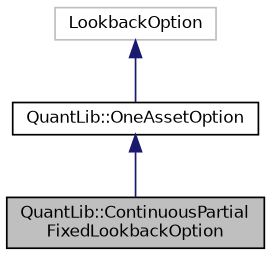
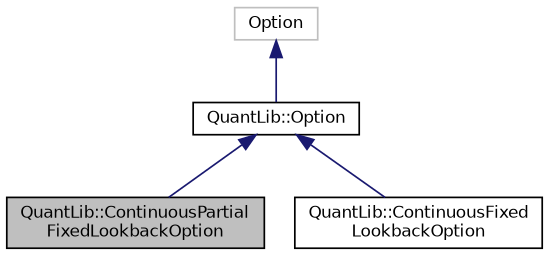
(136, 24) -> (276, 24)
(136, 119) -> (276, 119)
none -> (419, 223)
